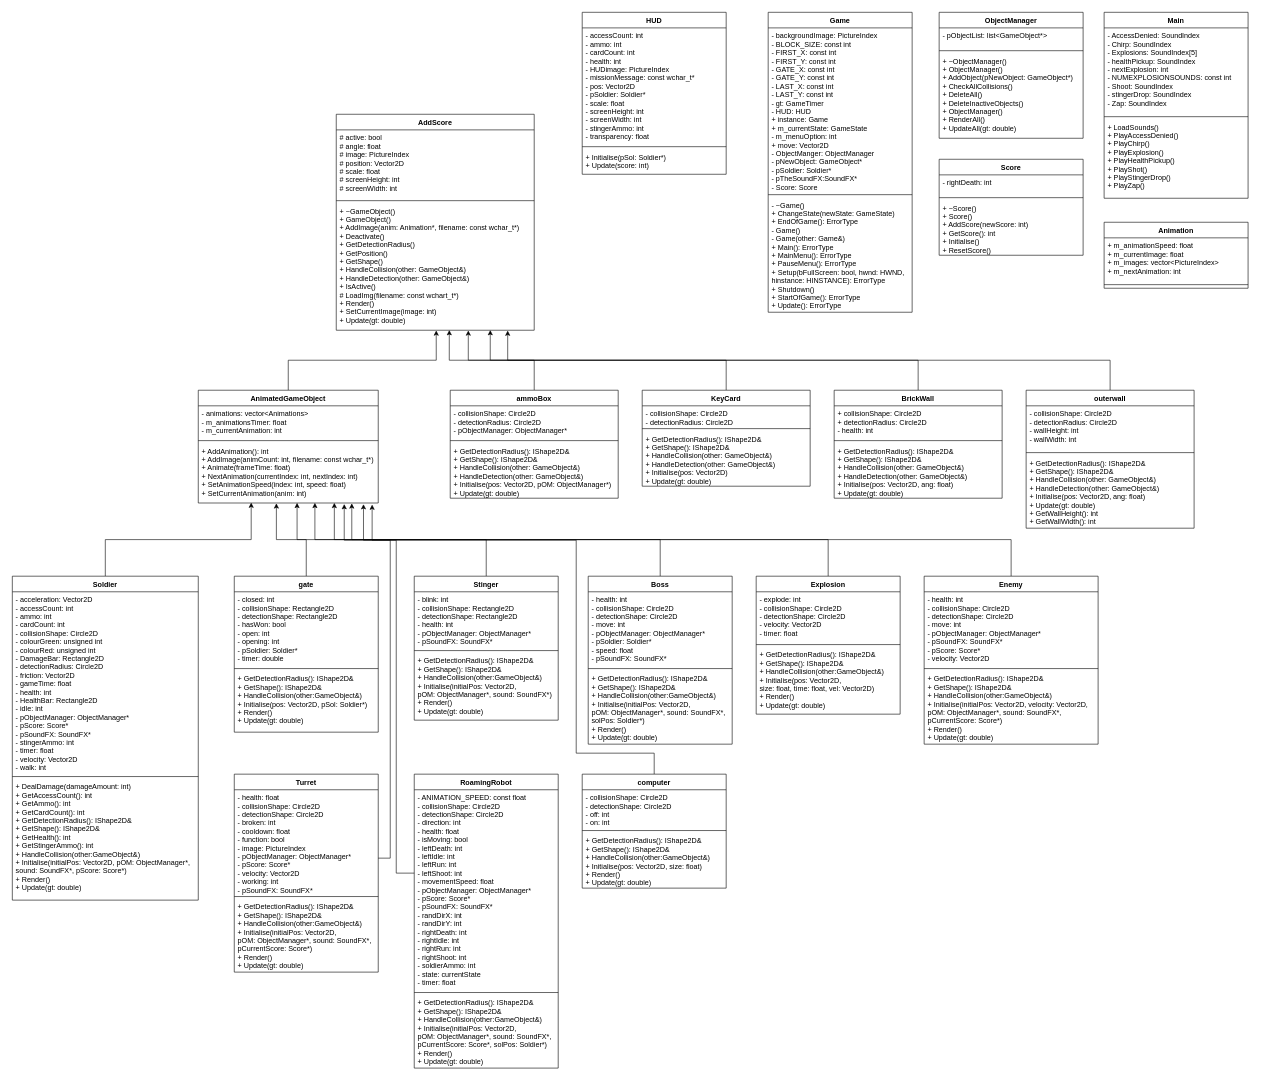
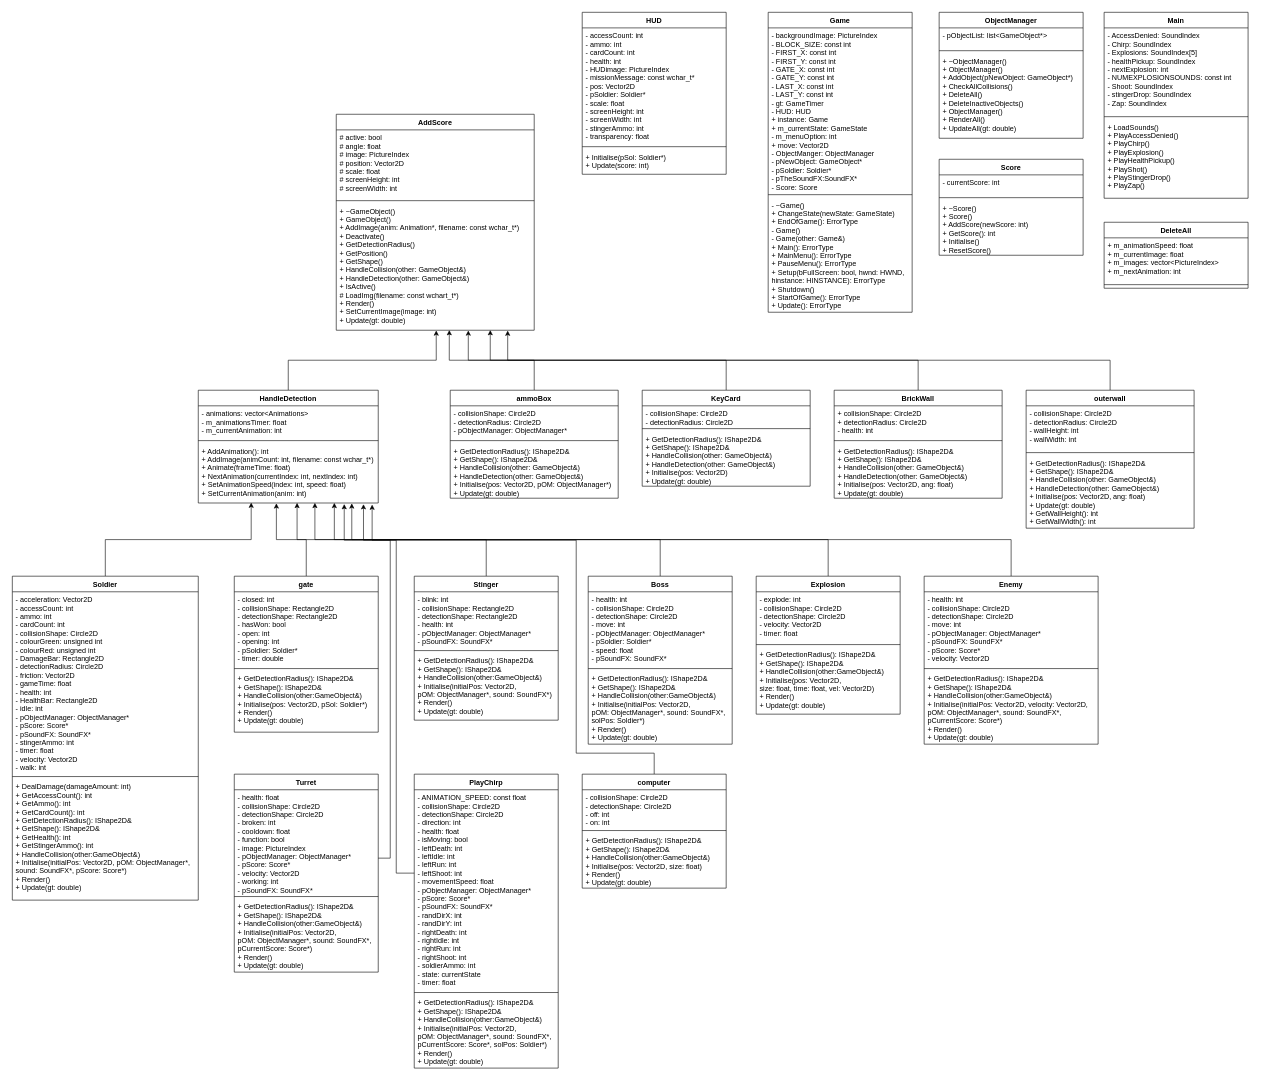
(972, 183) -> (977, 183)
(1176, 230) -> (1176, 230)
(288, 398) -> (288, 398)
(486, 782) -> (486, 782)
